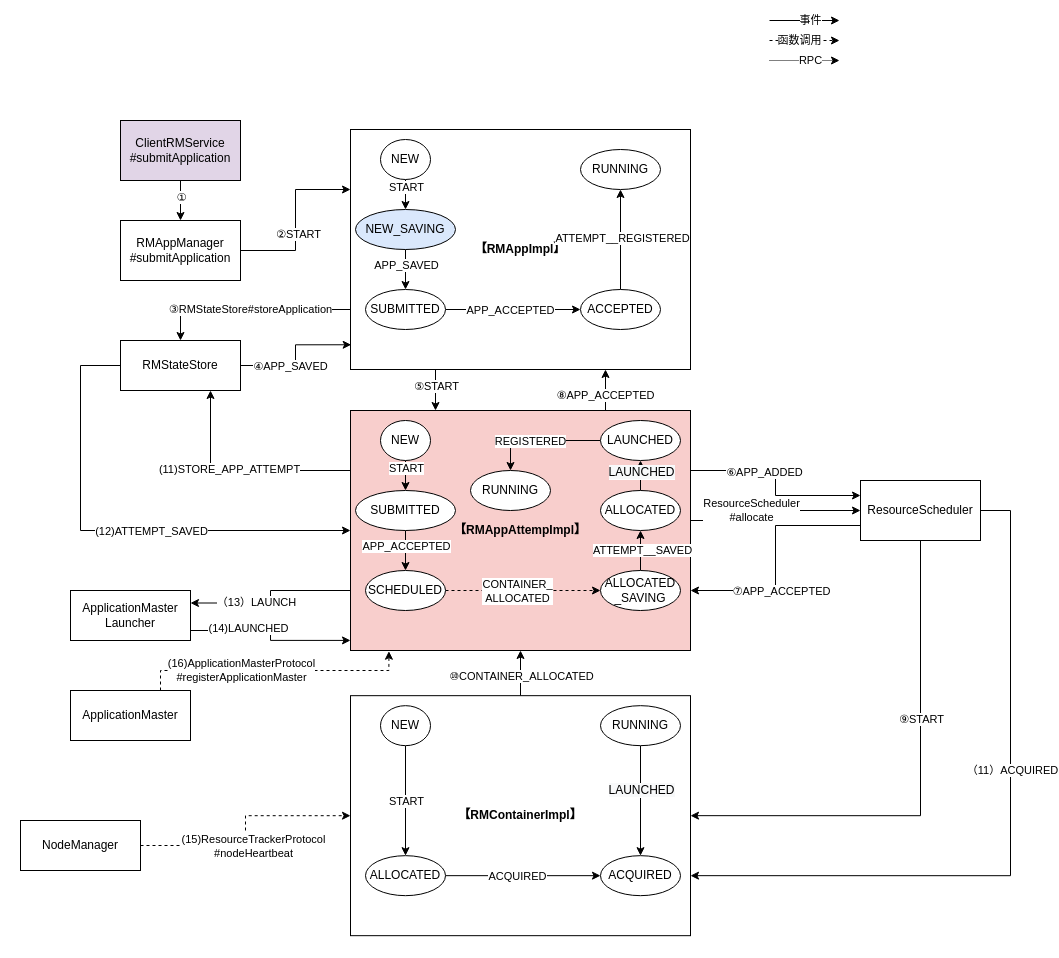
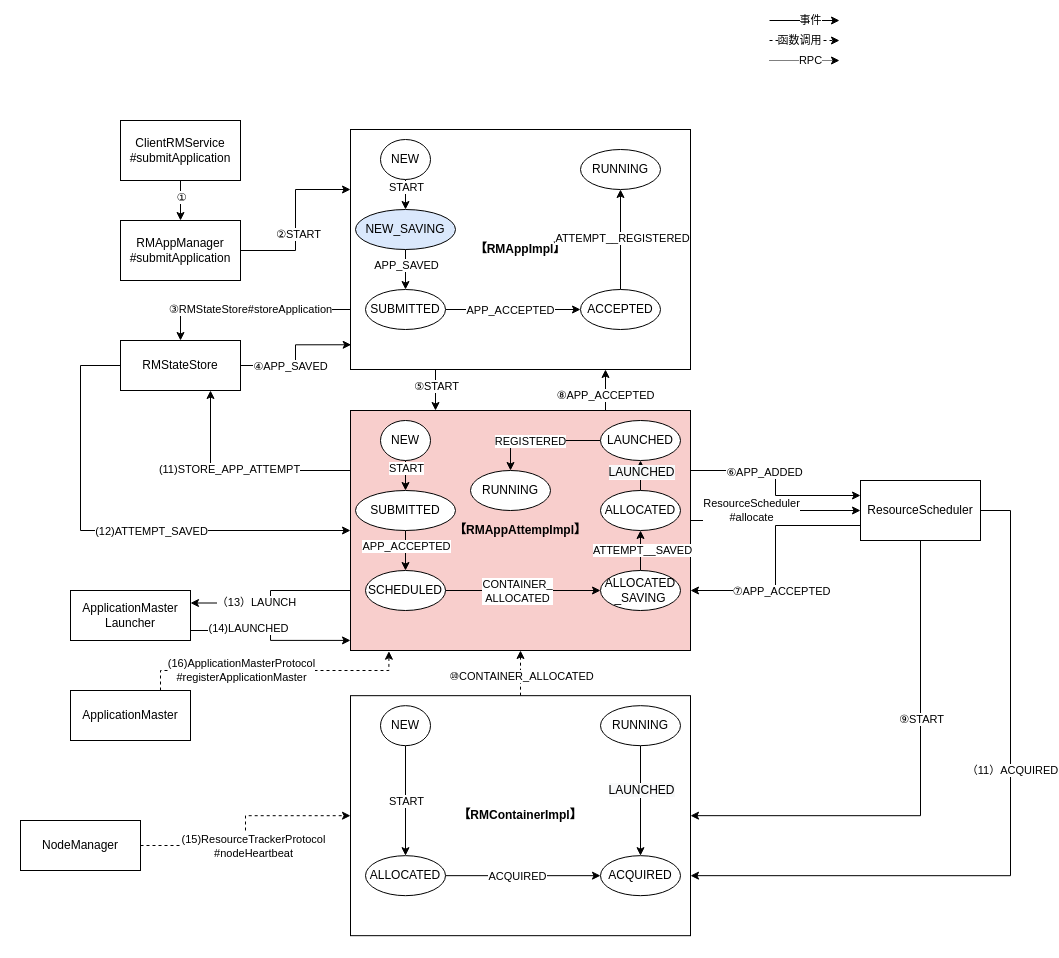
(181, 151) -> (181, 151)
(574, 591) -> (574, 591)
(521, 664) -> (521, 664)
